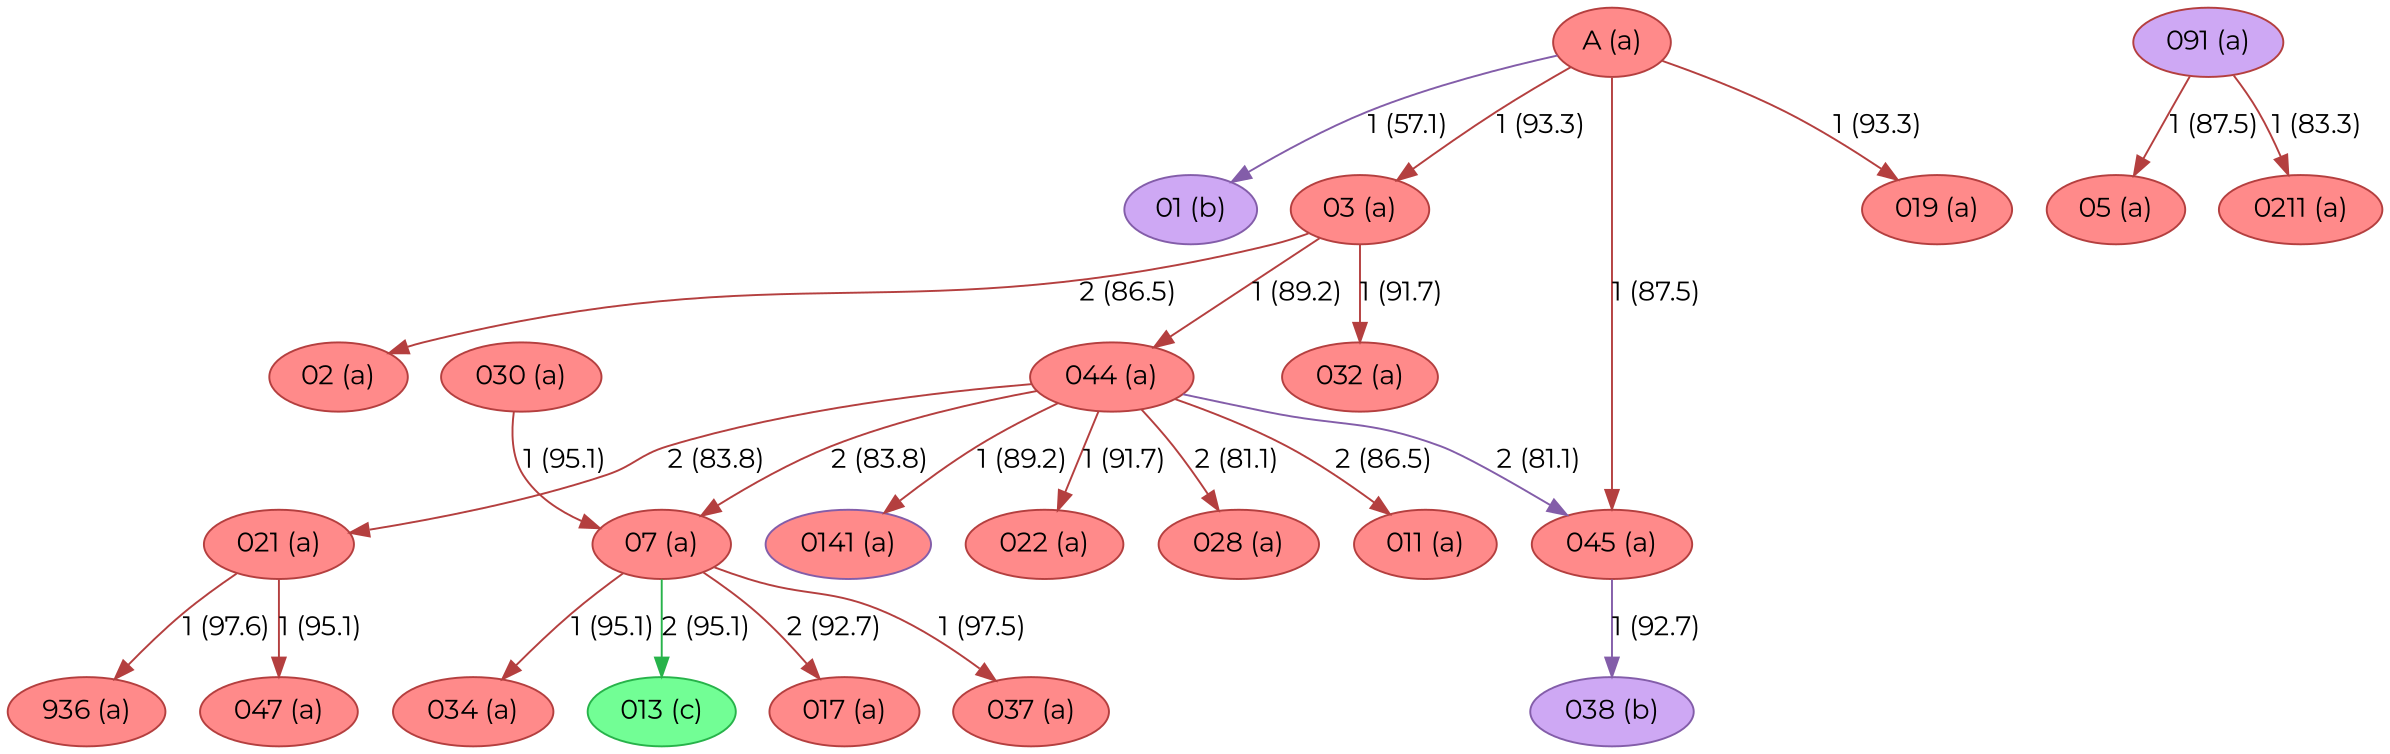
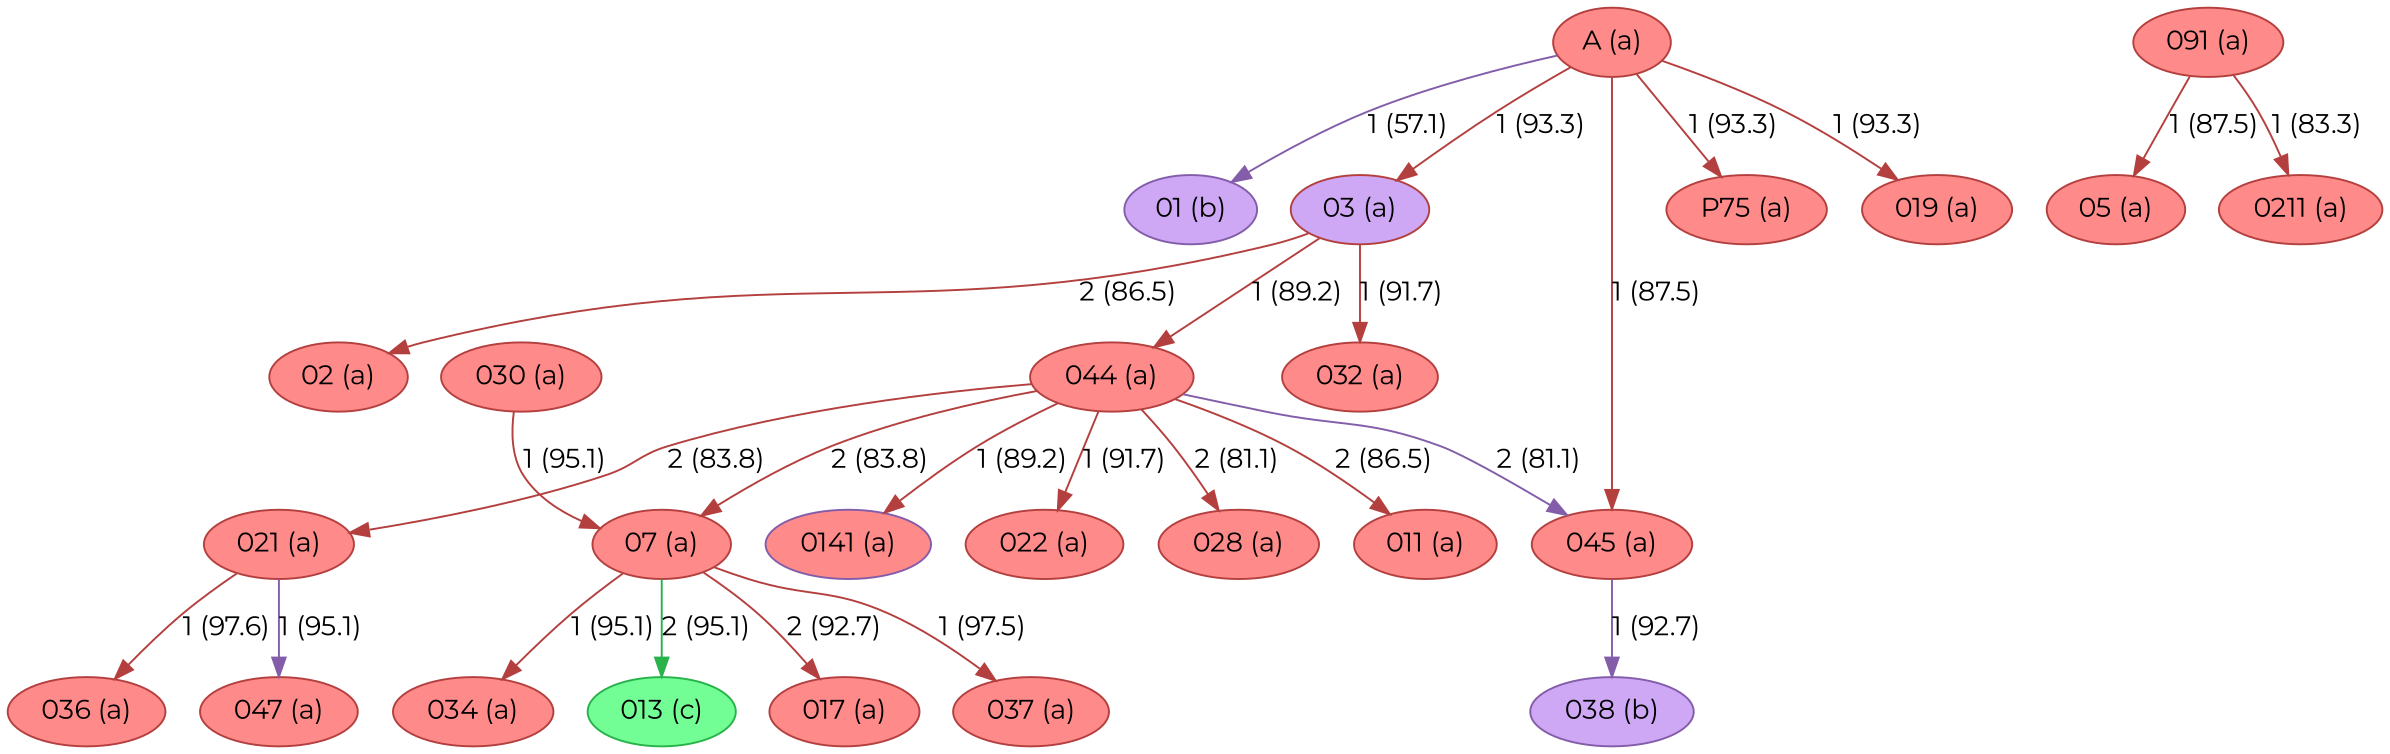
(2208, 42) -> (2208, 42)
(1360, 210) -> (1360, 210)
none -> (1747, 210)
(279, 618) -> (279, 618)
(87, 712) -> (87, 712)
